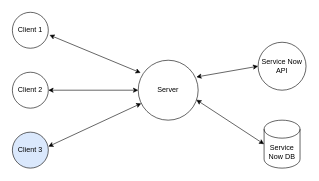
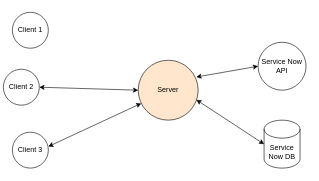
(95, 54) -> none
(30, 90) -> (21, 87)
(168, 90) -> (168, 90)
(30, 150) -> (30, 150)
